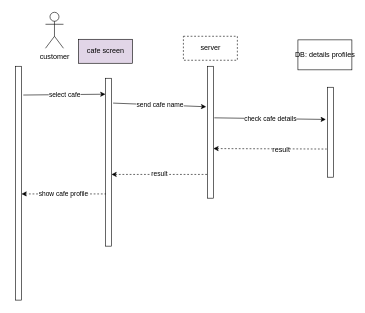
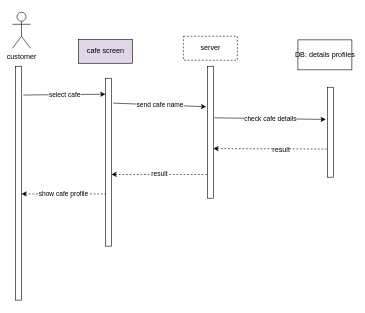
(54, 30) -> (21, 30)
